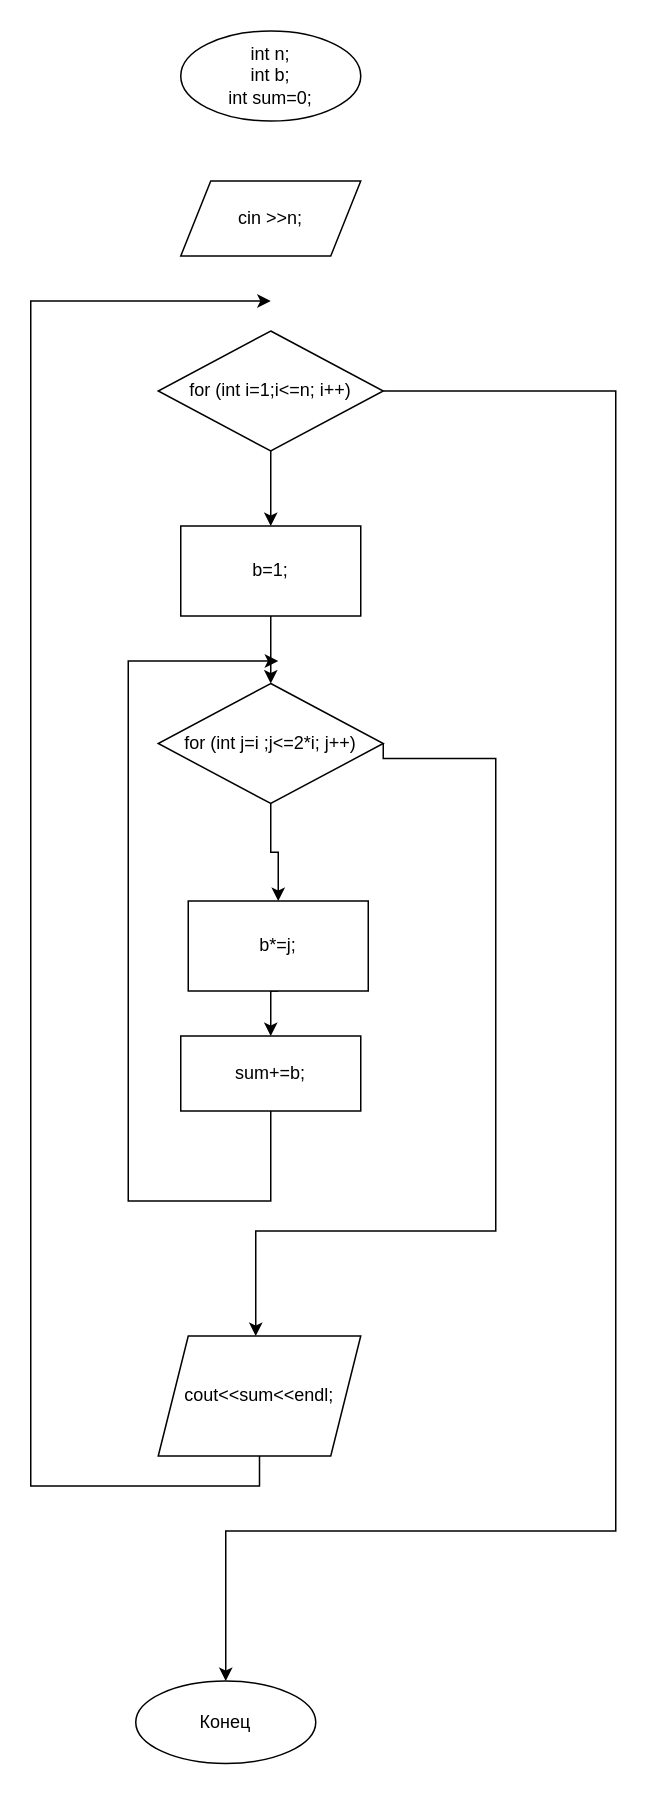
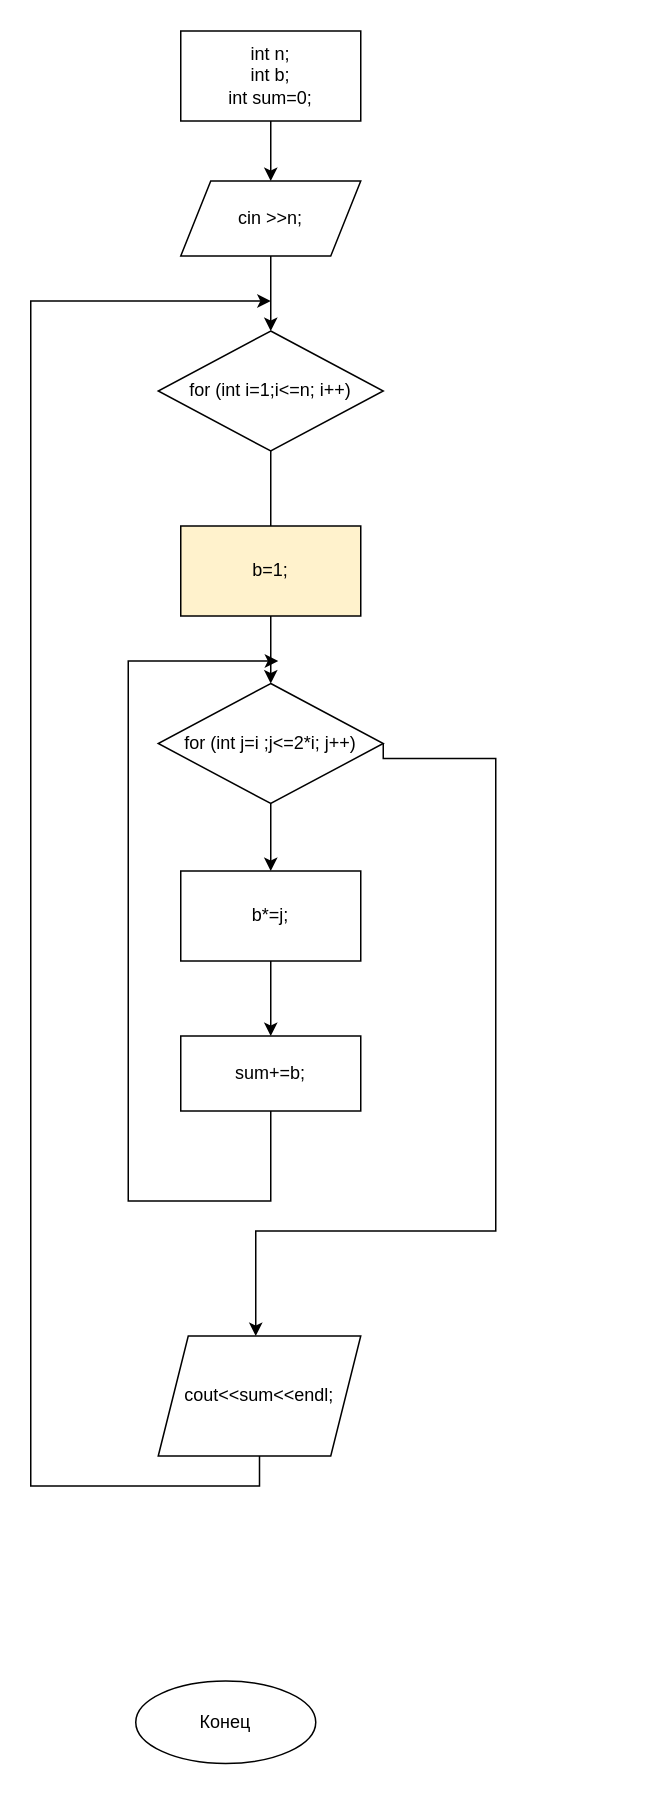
(271, 76) -> (271, 76)
none -> (271, 146)
none -> (271, 288)
(271, 514) -> (271, 518)
(271, 571) -> (271, 571)
(278, 946) -> (271, 916)
(616, 1110) -> none
